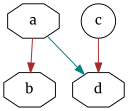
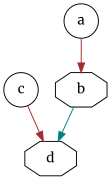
(33, 21) -> (81, 21)
(62, 52) -> (68, 120)
